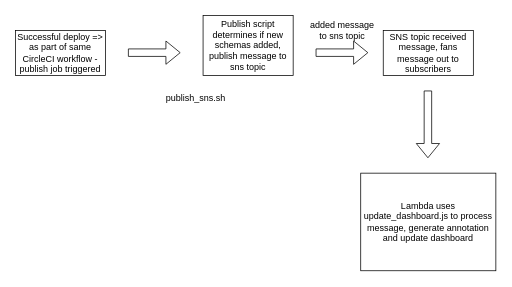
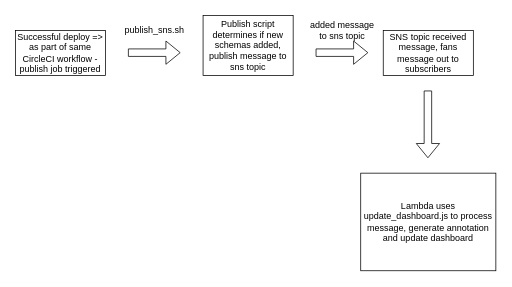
(195, 98) -> (154, 30)
